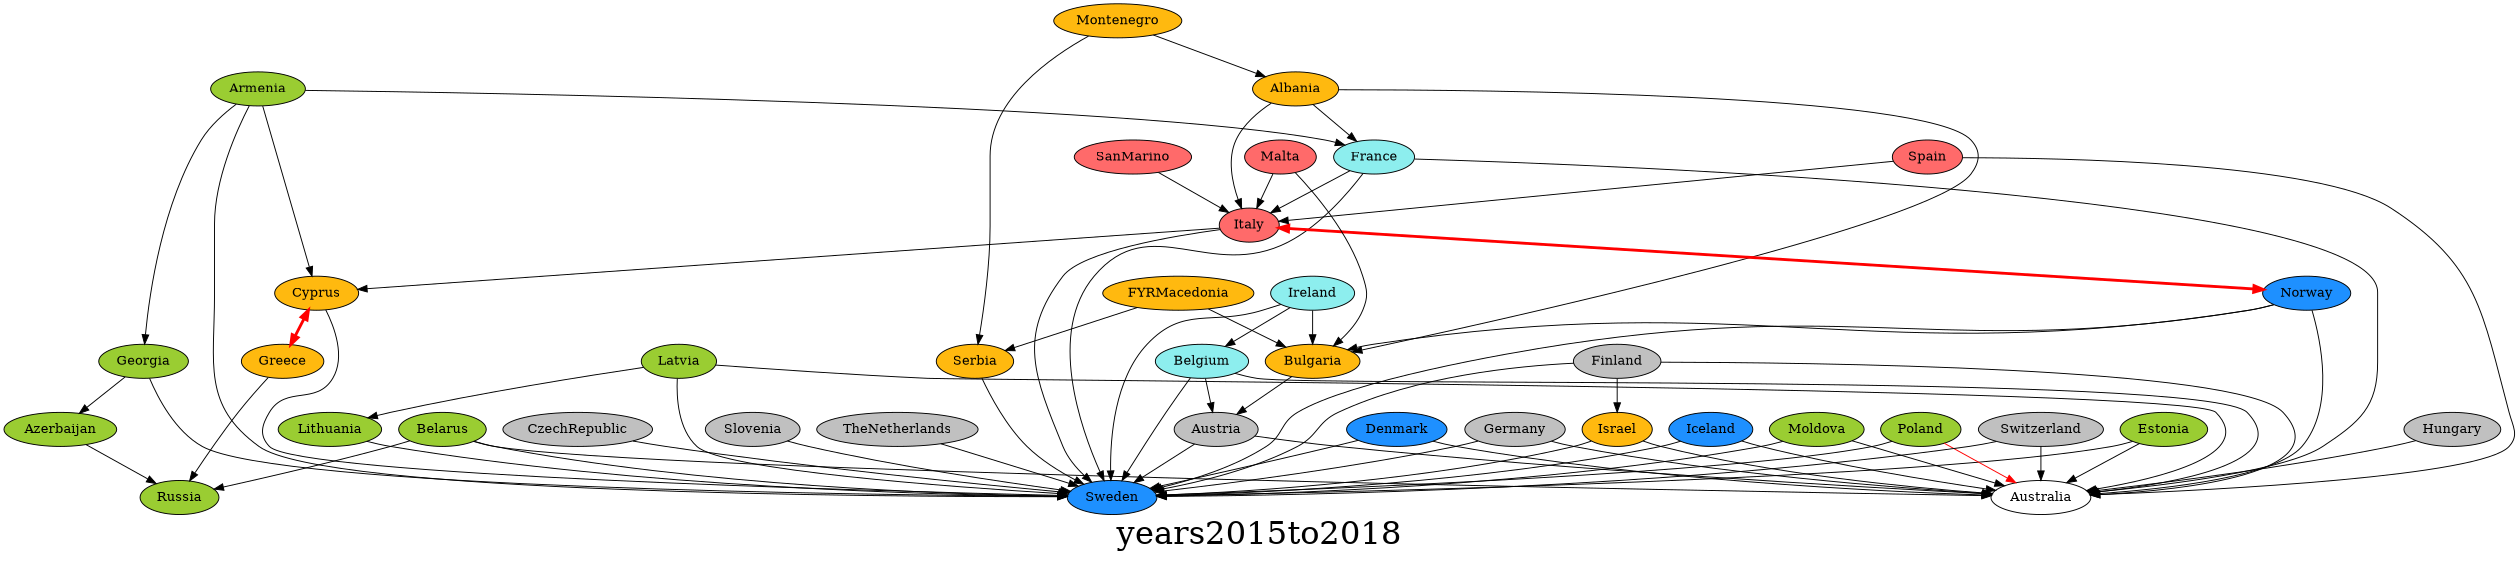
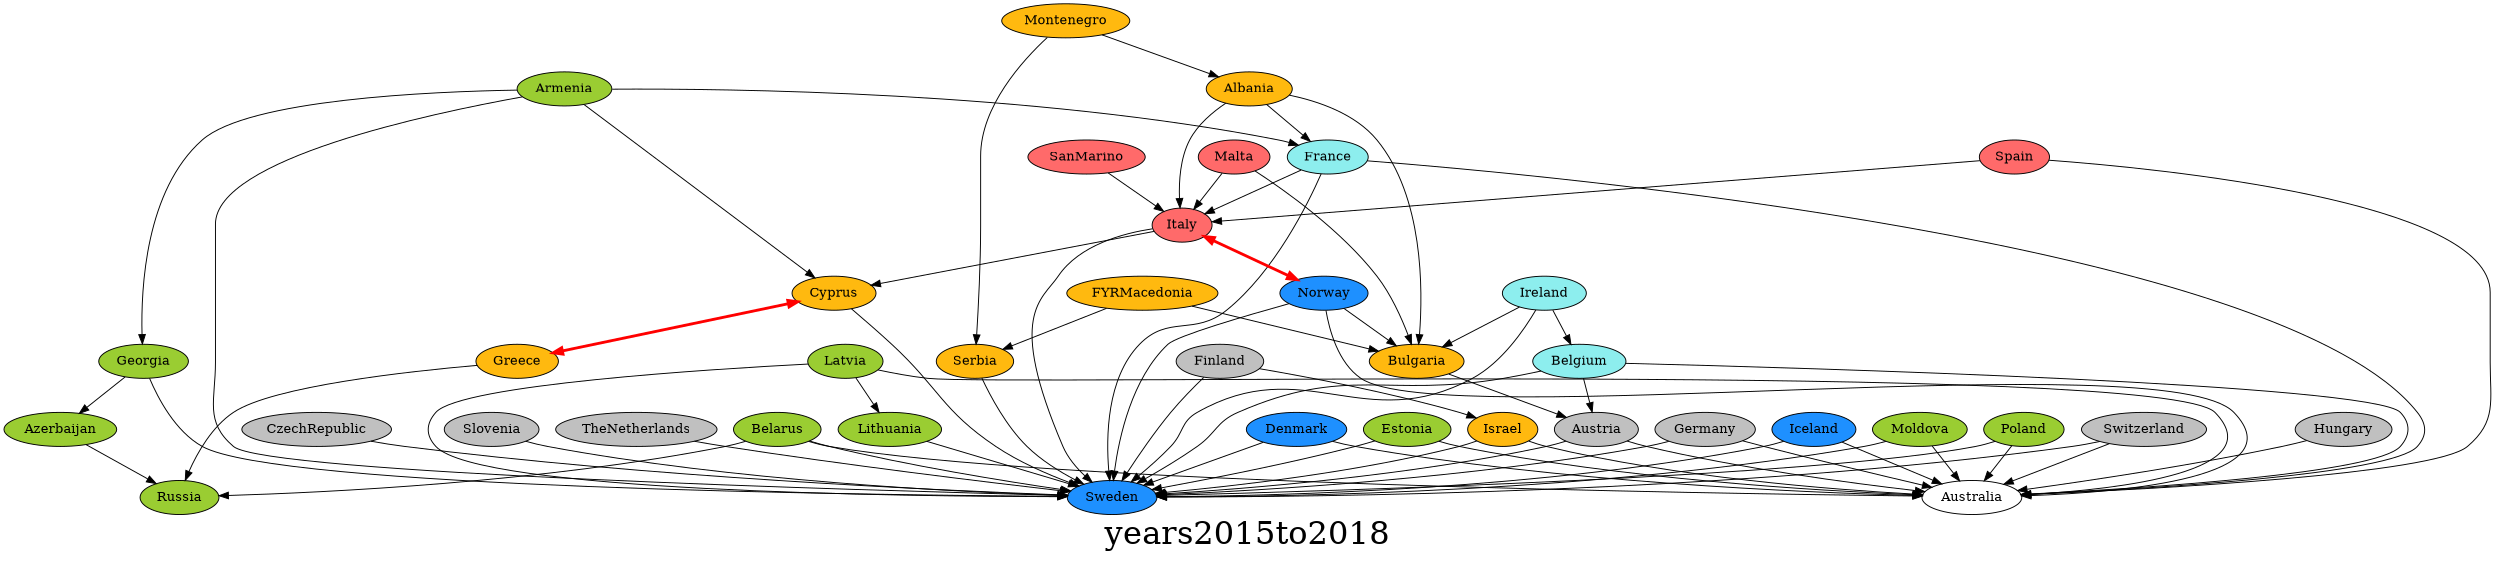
(2094, 376) -> none
(1968, 456) -> (2000, 461)
